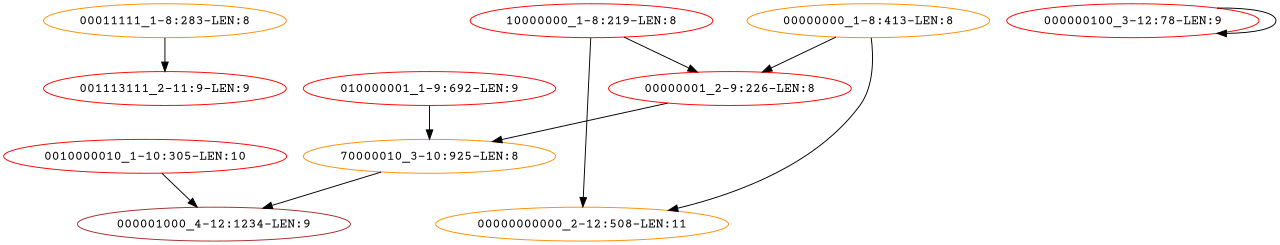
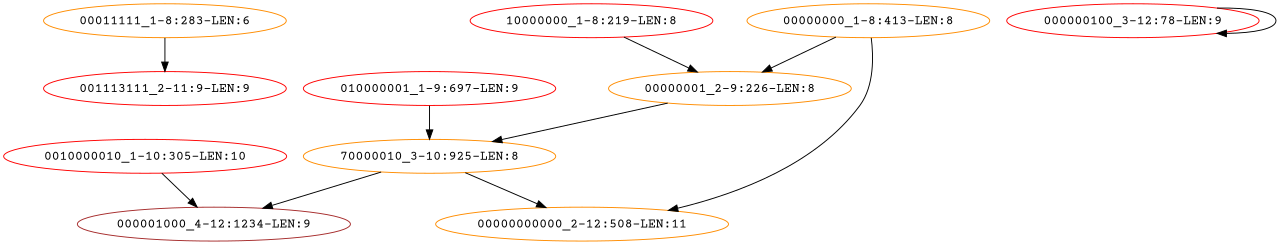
(165, 21) -> (165, 21)
(430, 89) -> (430, 89)
(730, 89) -> (730, 89)
(587, 114) -> (501, 188)
